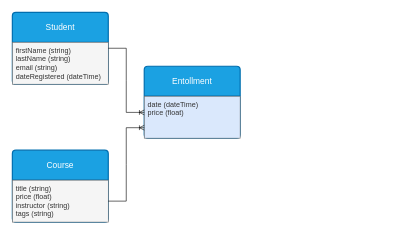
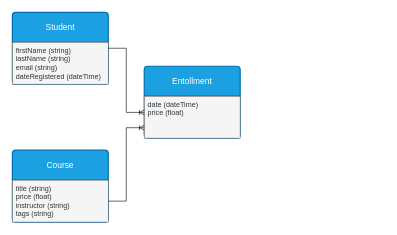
(192, 117) -> (192, 117)
